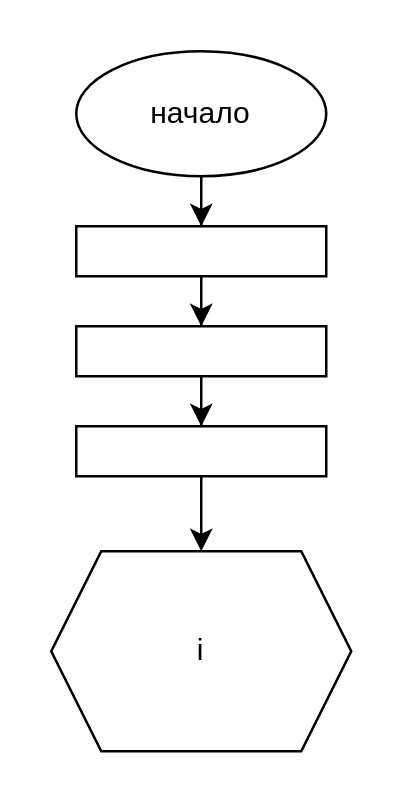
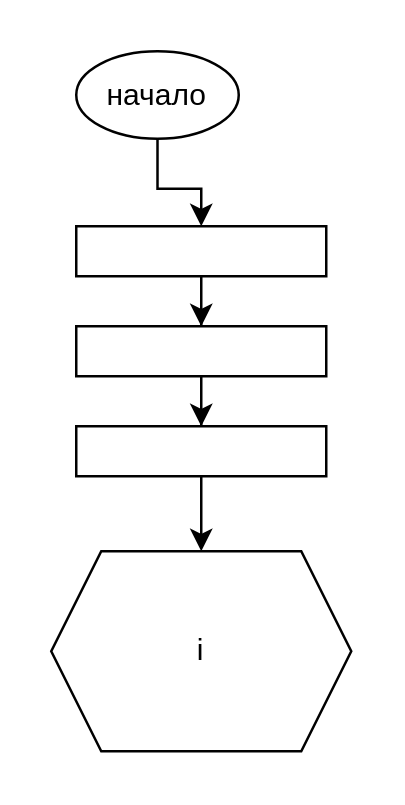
(201, 114) -> (158, 95)
